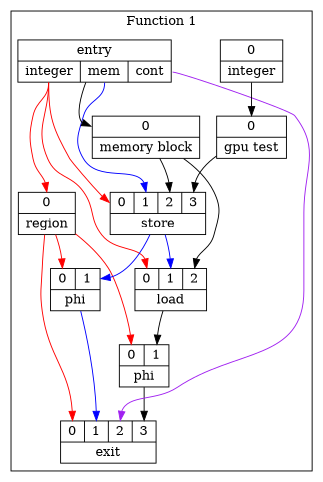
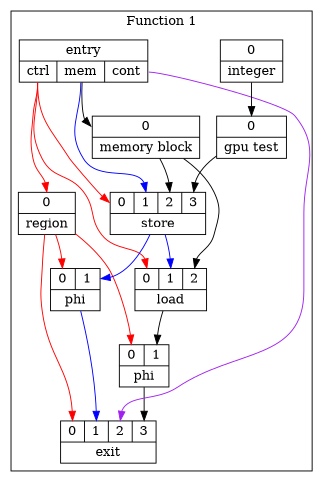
(49, 71) -> (38, 71)
